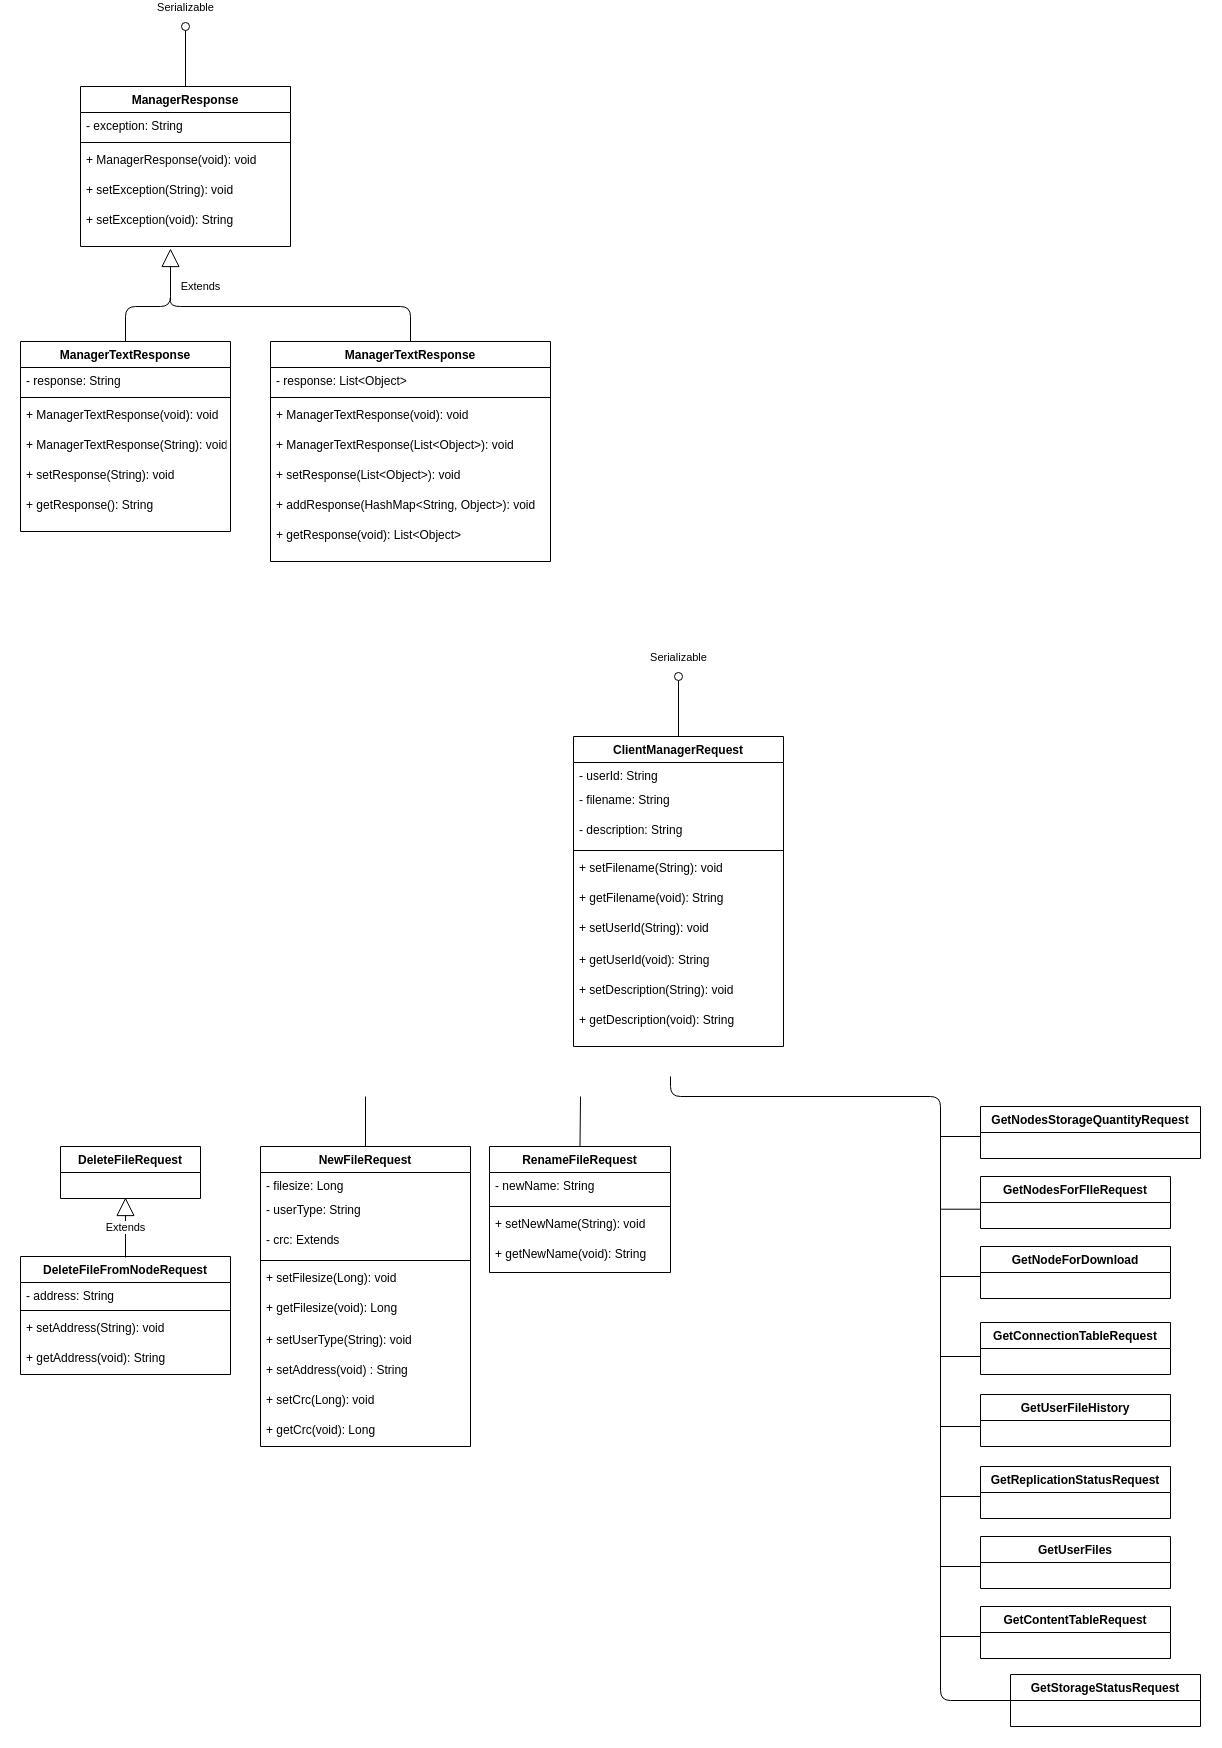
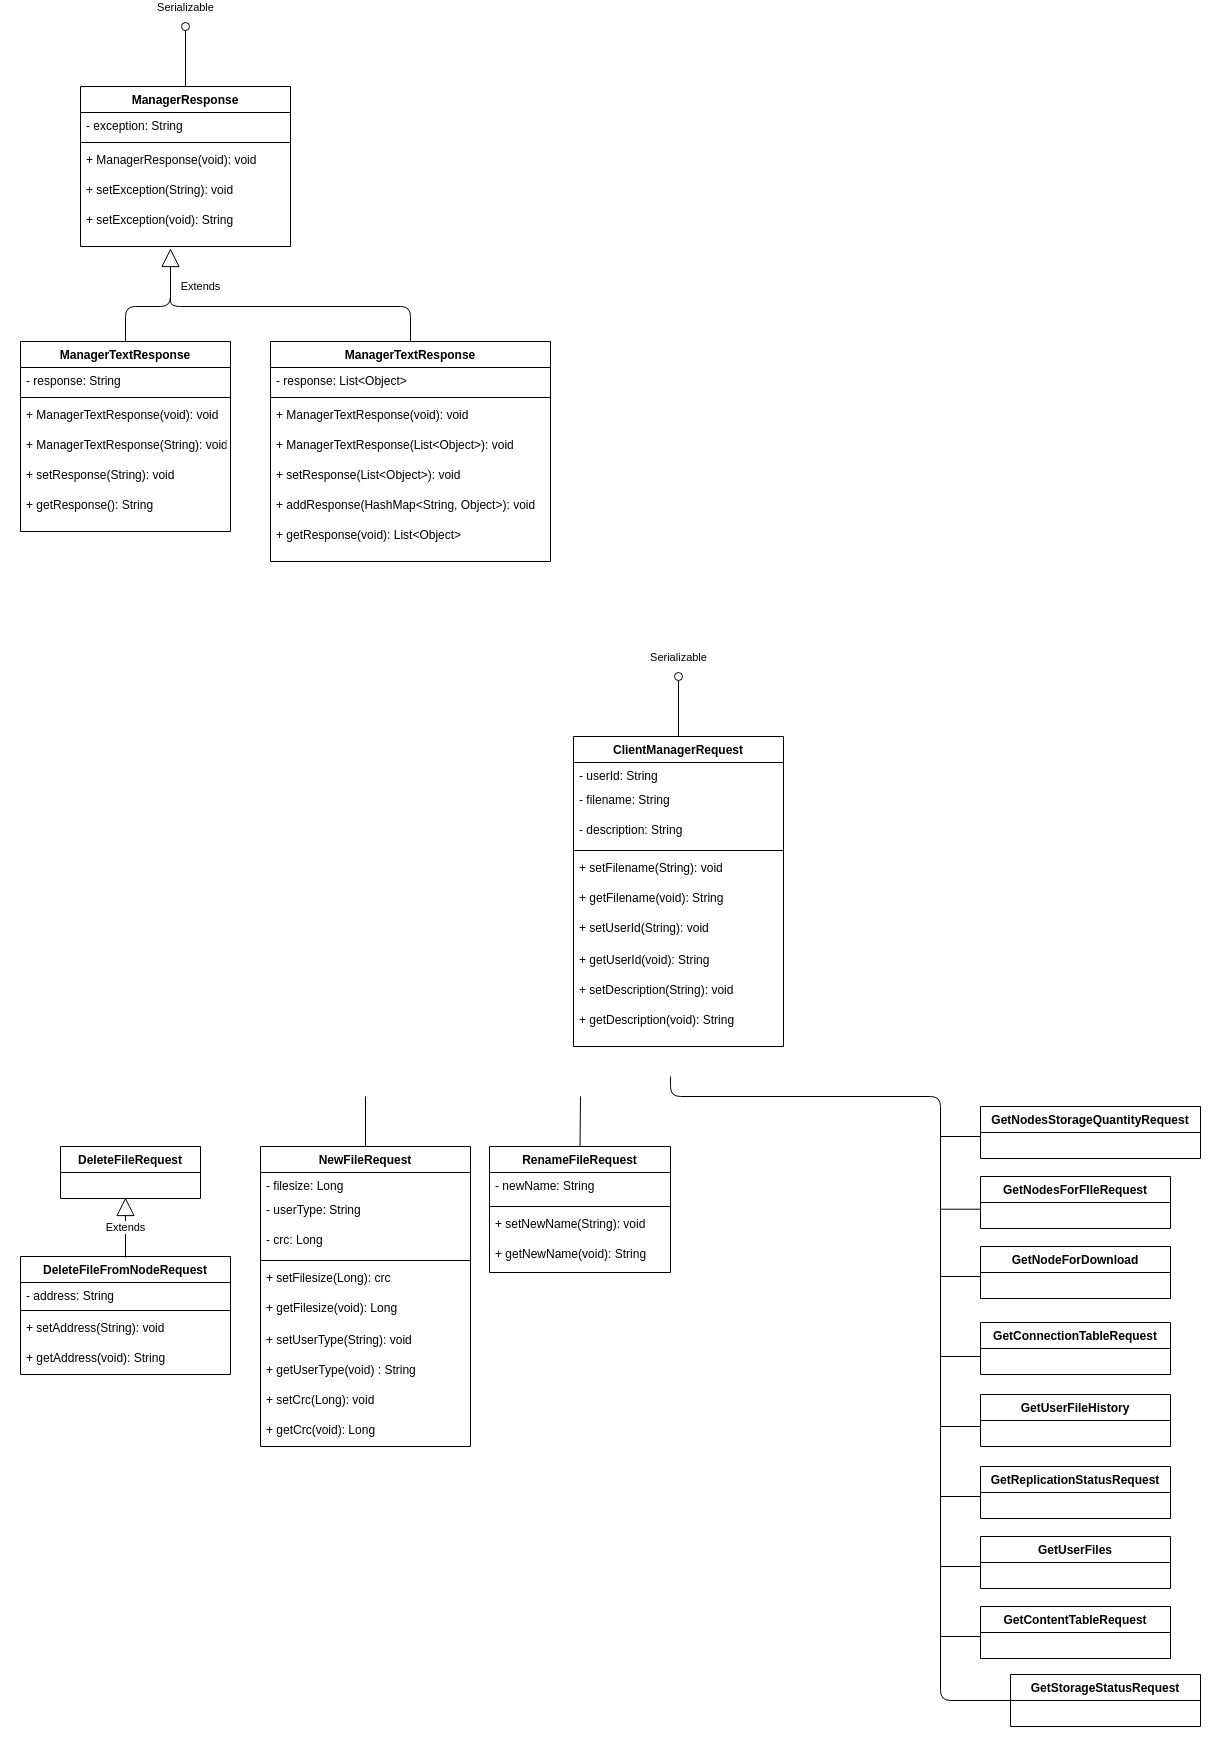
(308, 1240) -> (298, 1240)
(339, 1278) -> (337, 1278)
(347, 1370) -> (351, 1370)
